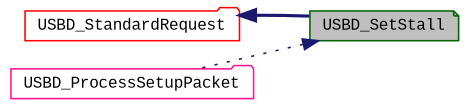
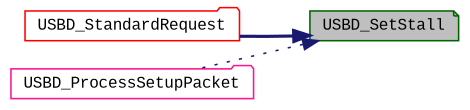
(283, 15) -> (267, 36)
